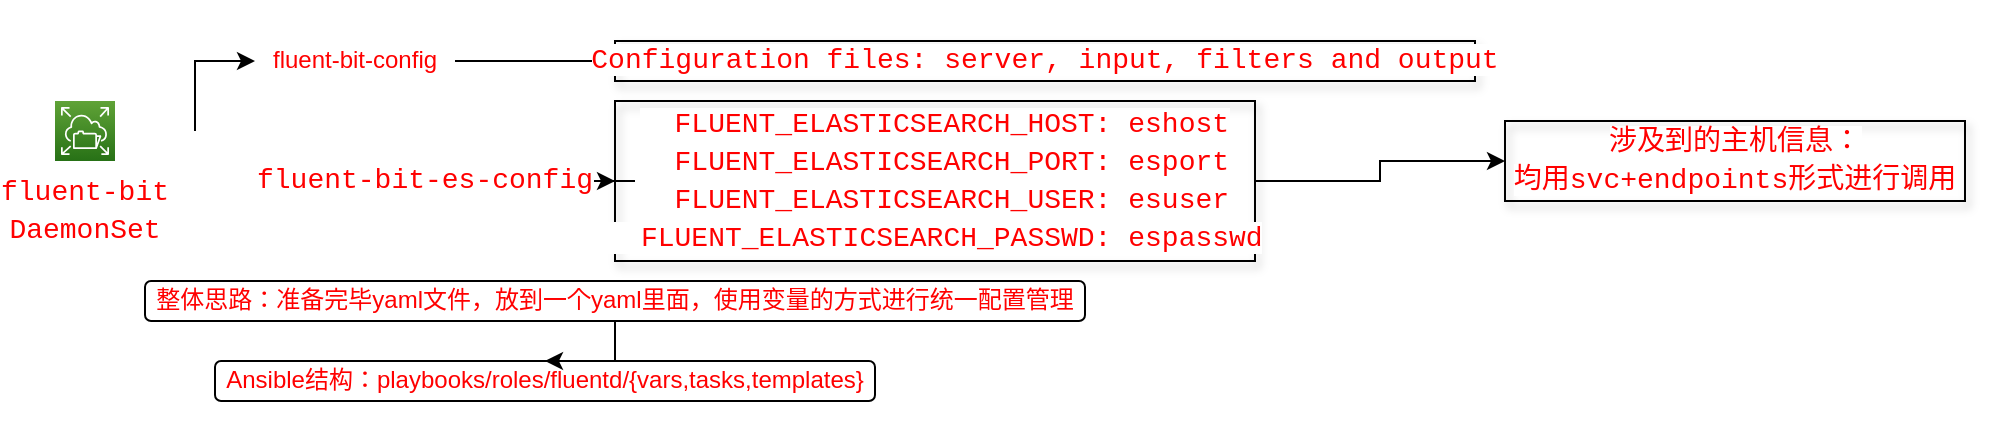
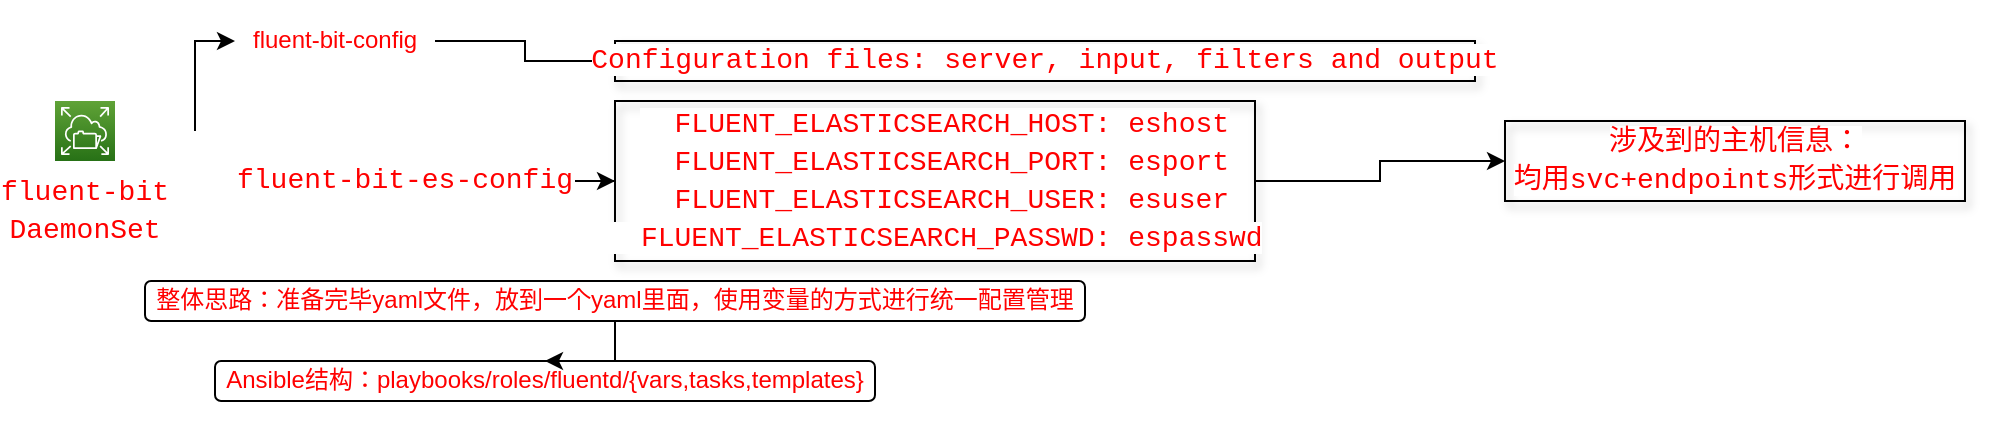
(355, 61) -> (335, 41)
(425, 181) -> (405, 181)
